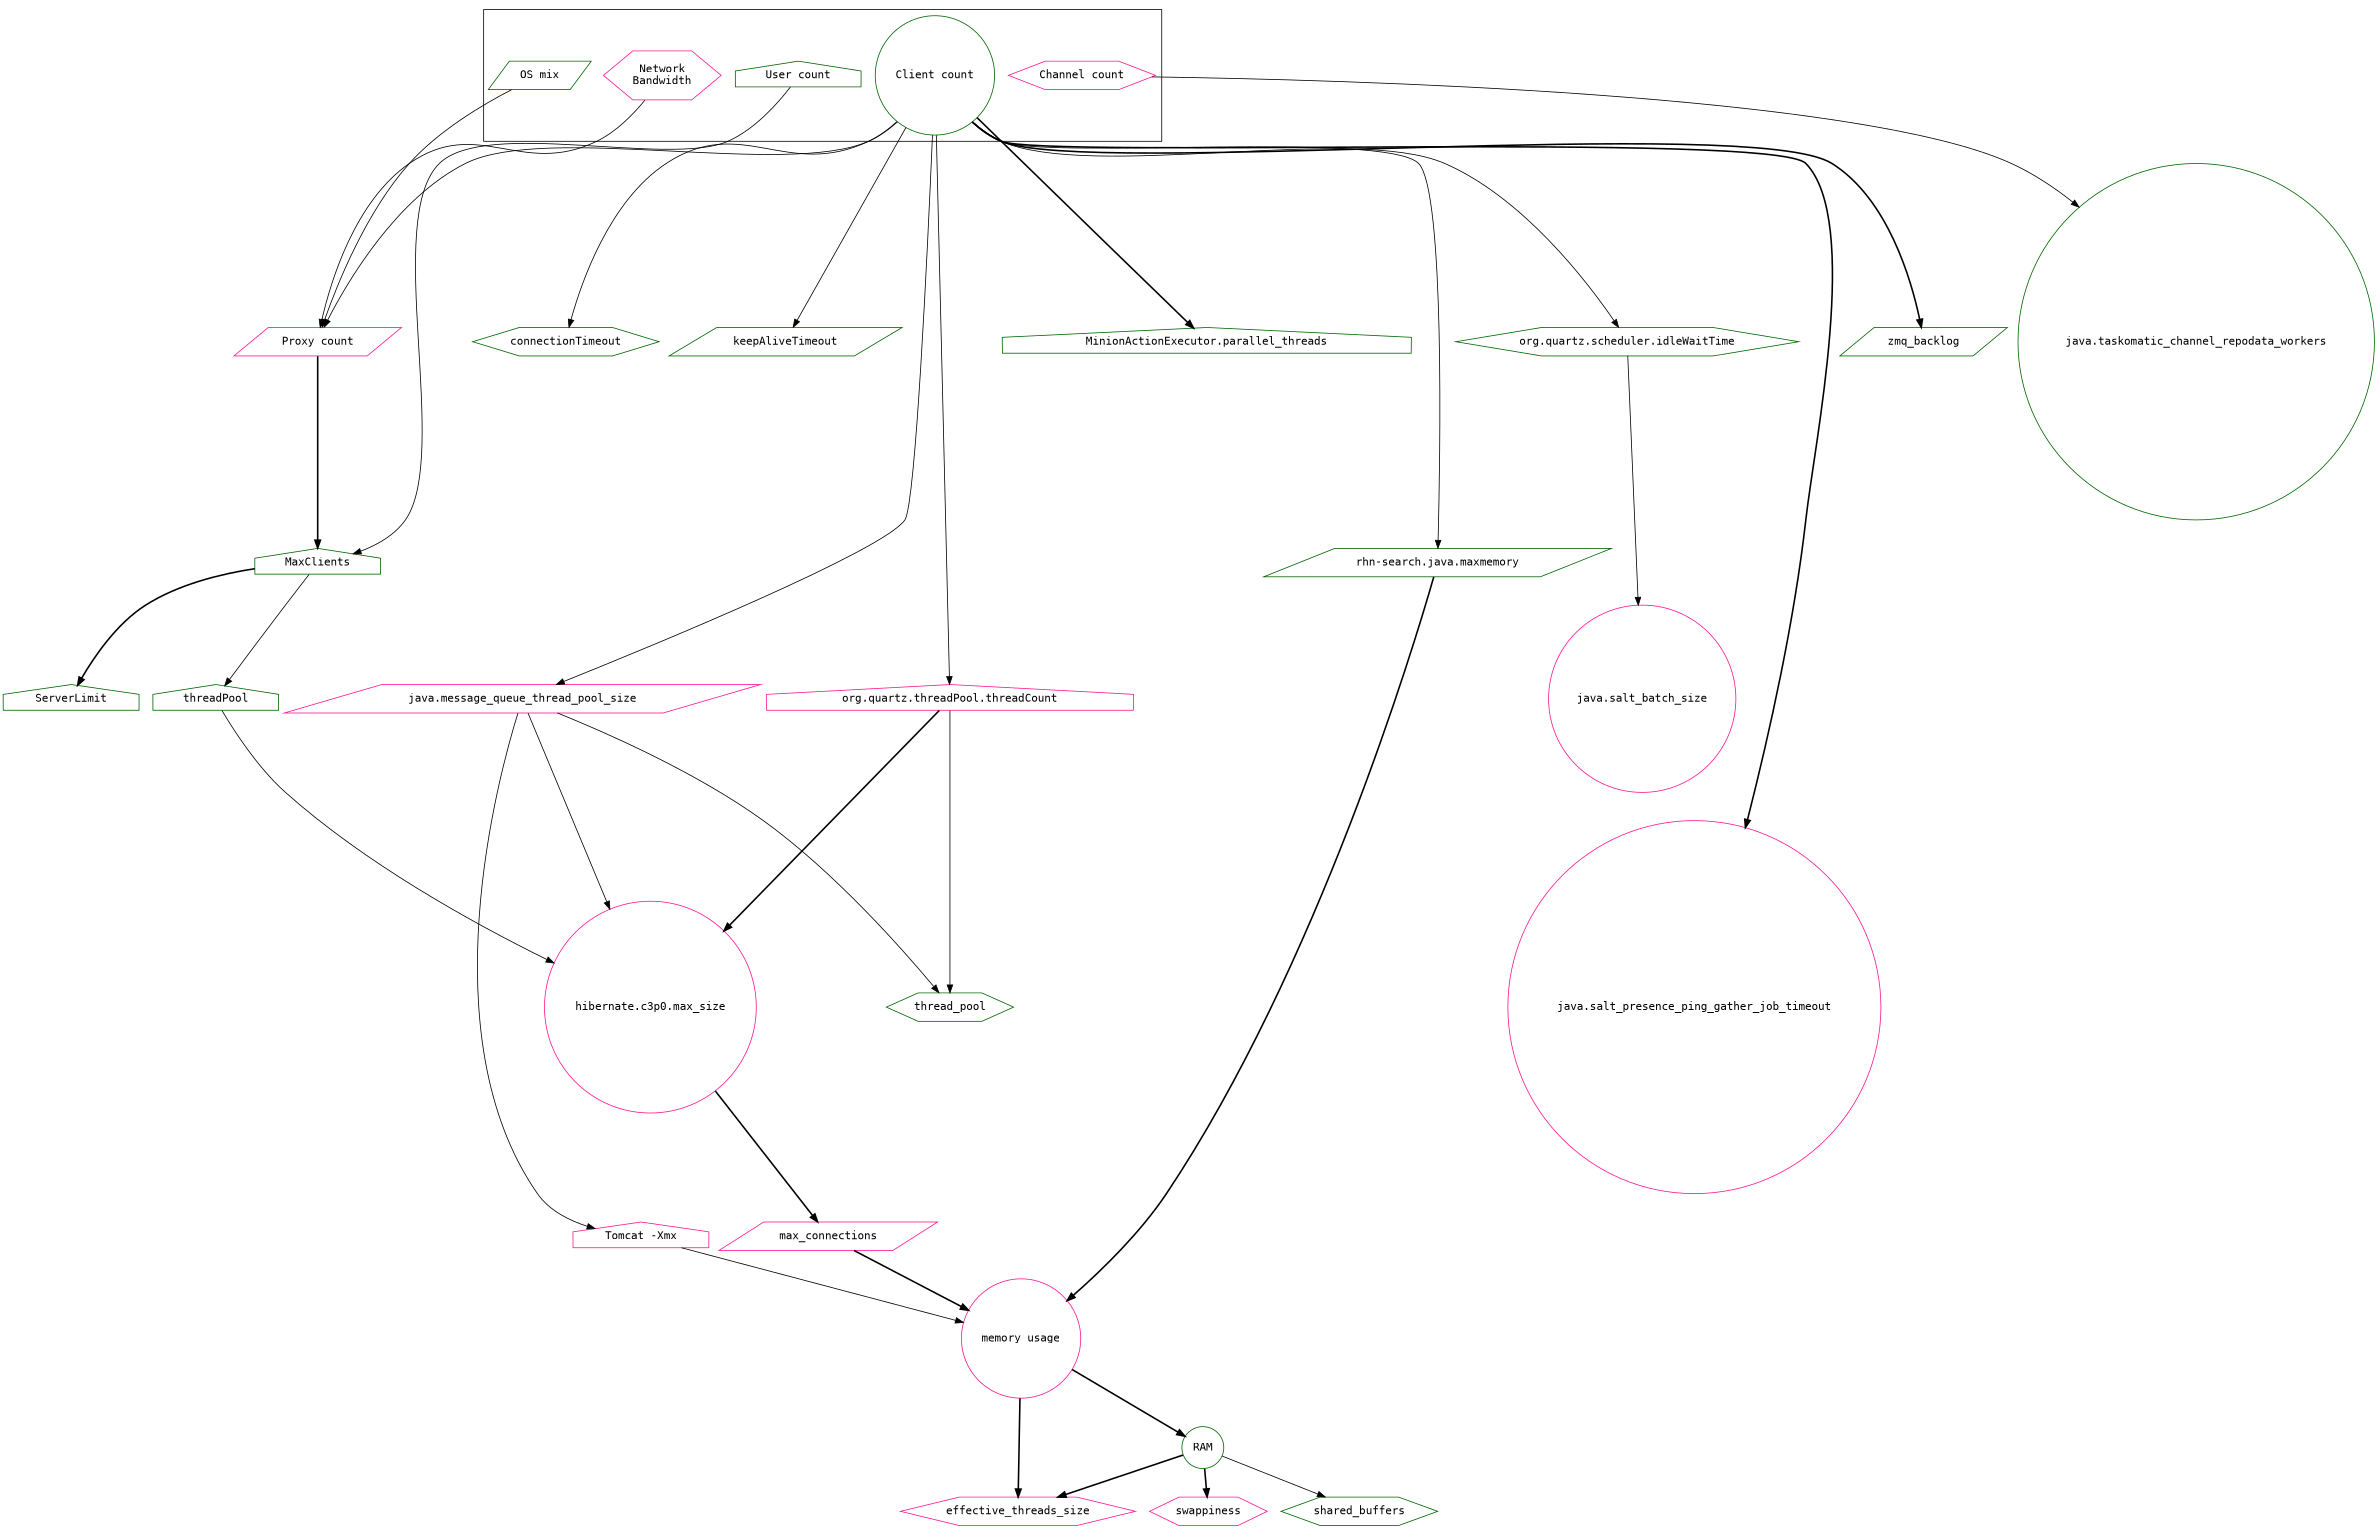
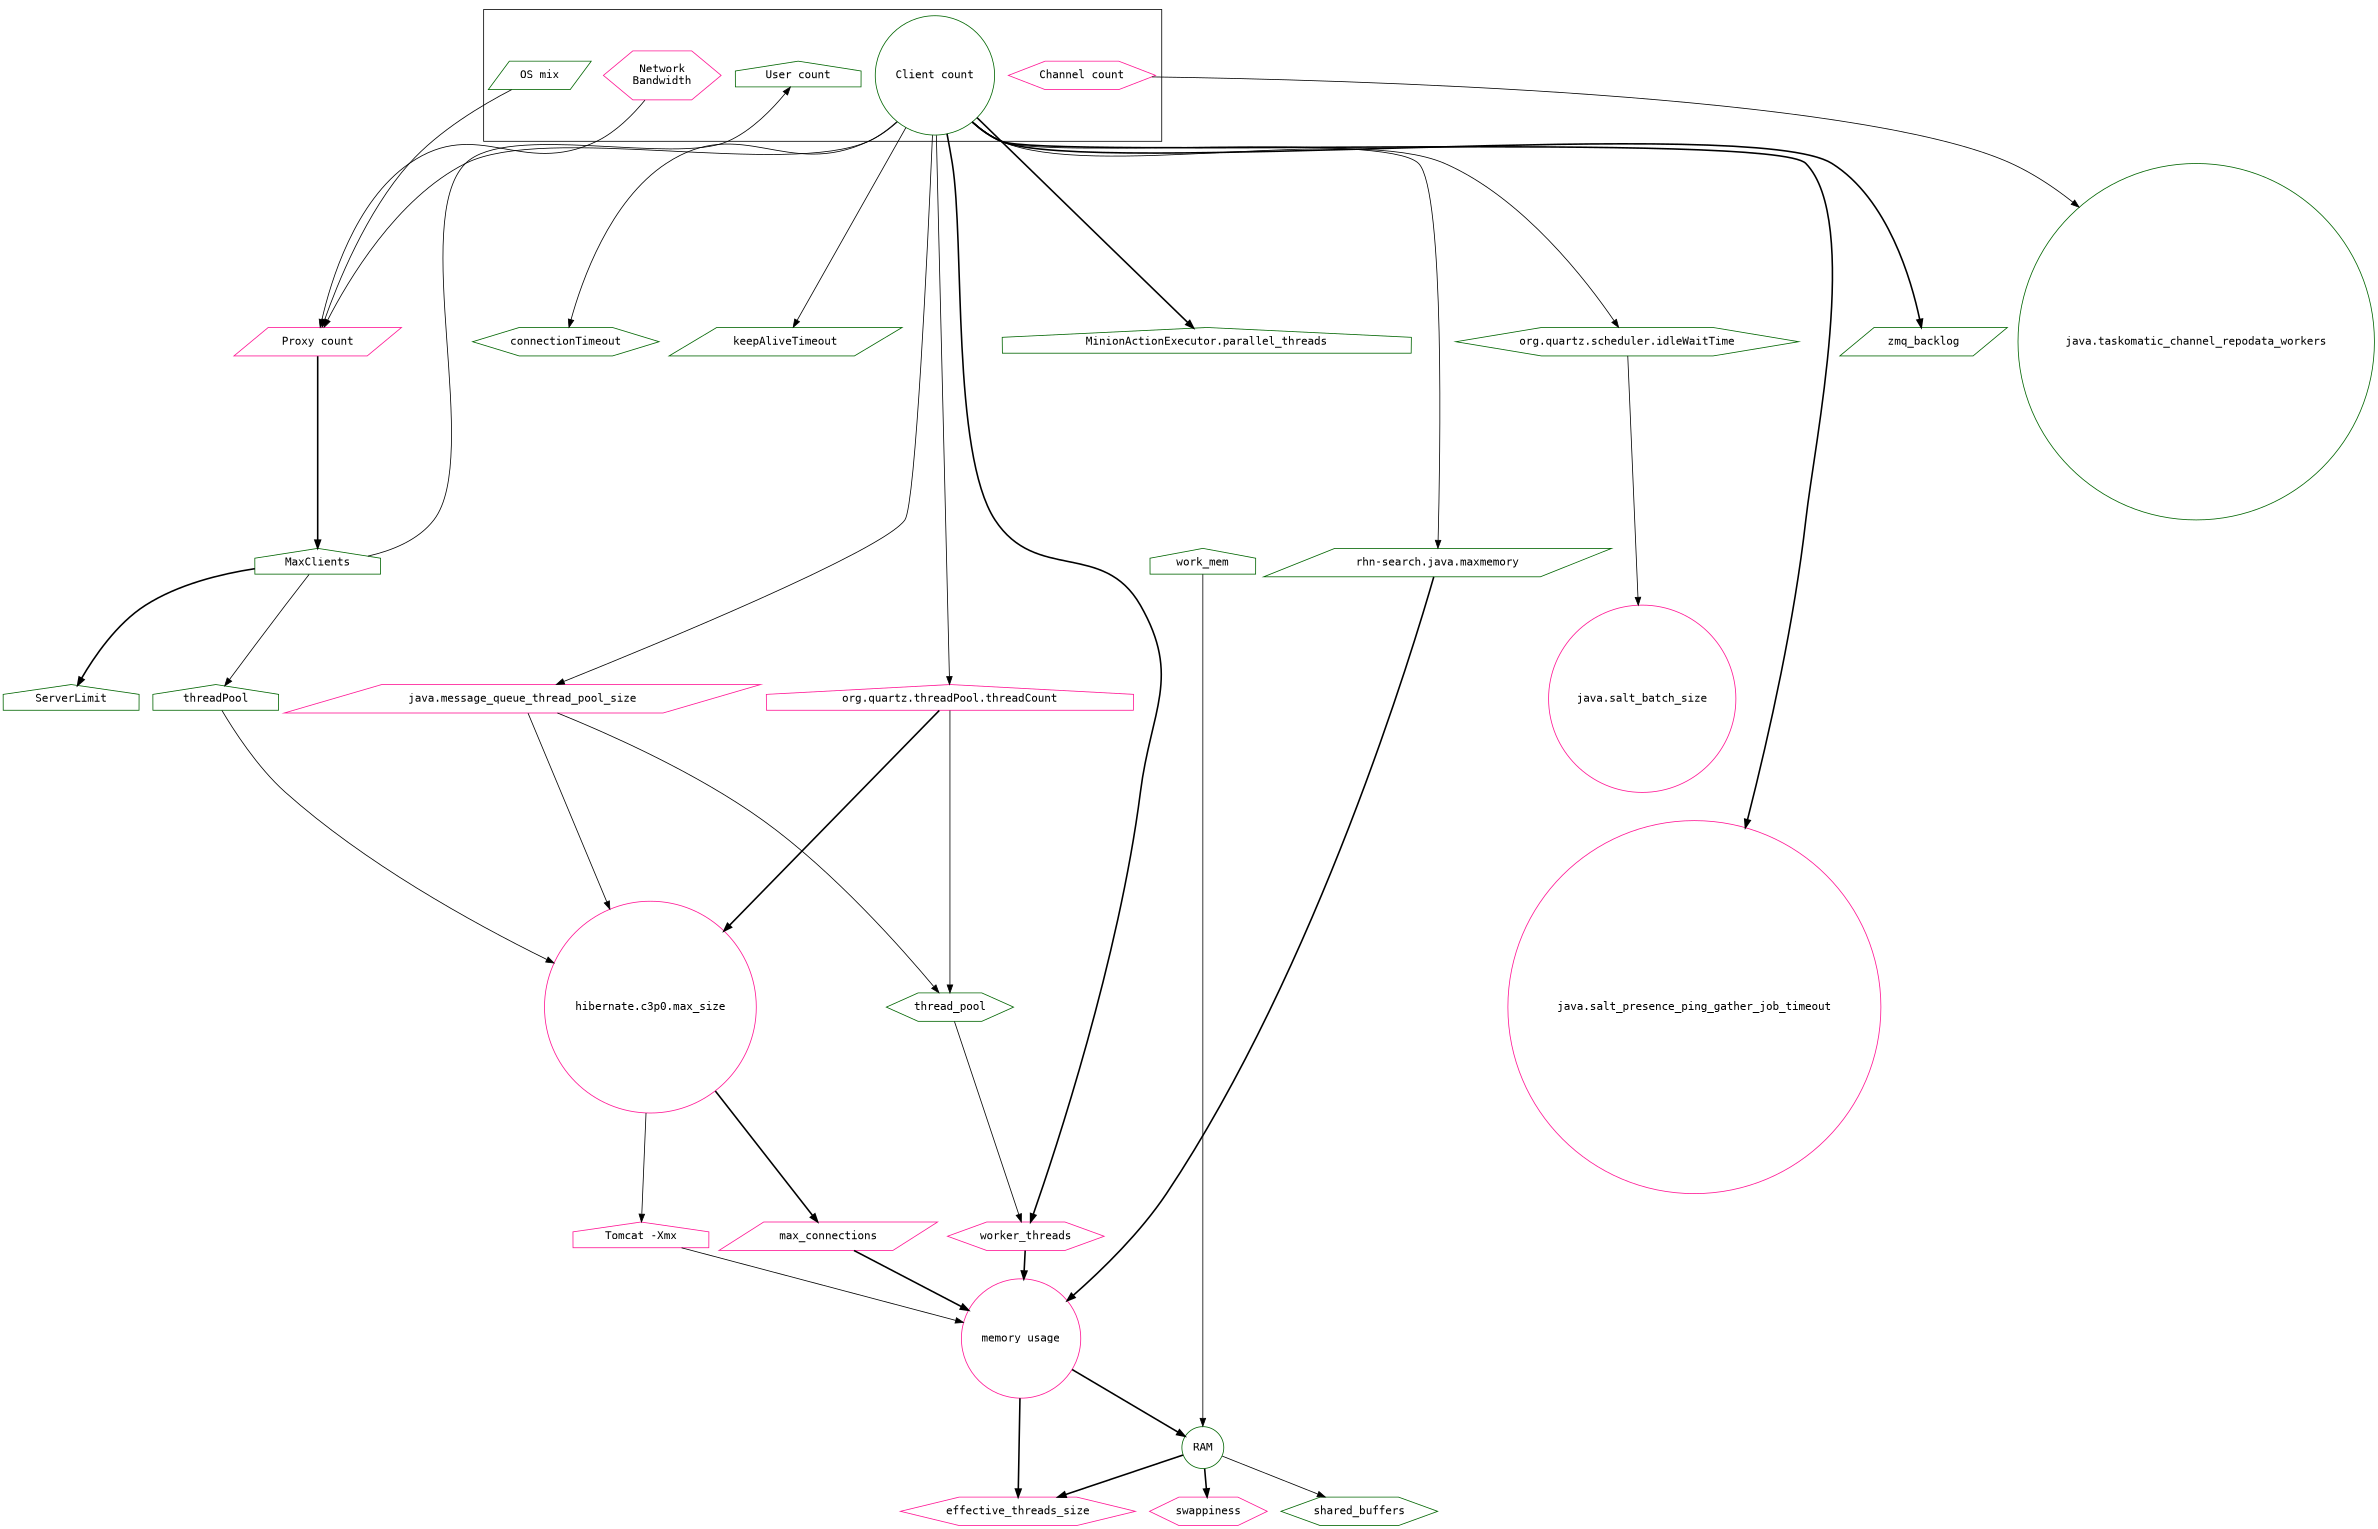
(439, 165) -> (447, 208)
none -> (1203, 563)
(478, 987) -> (644, 1163)
none -> (1026, 1236)
